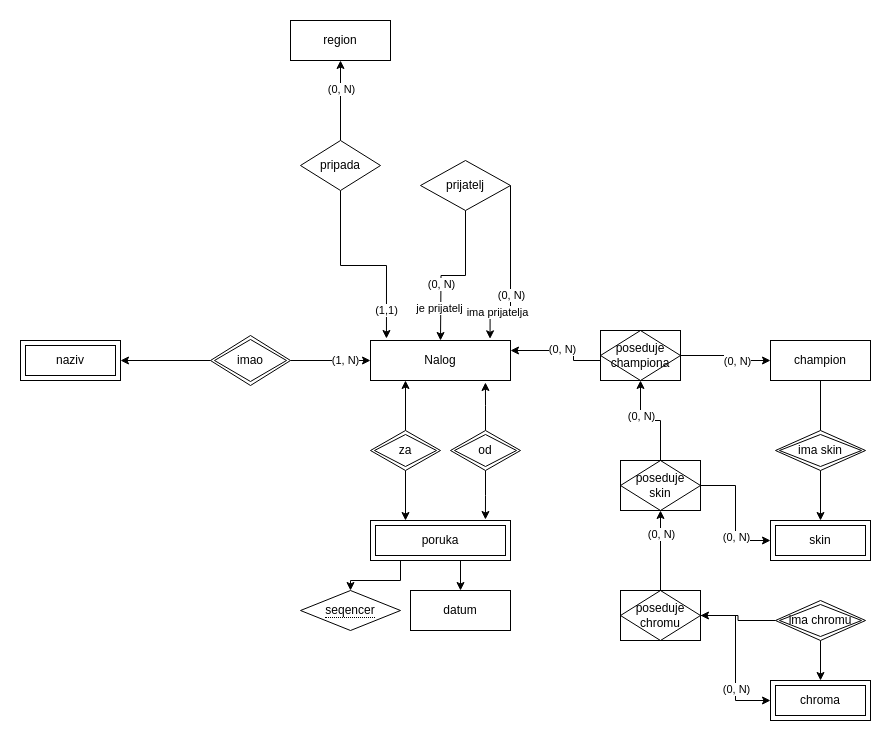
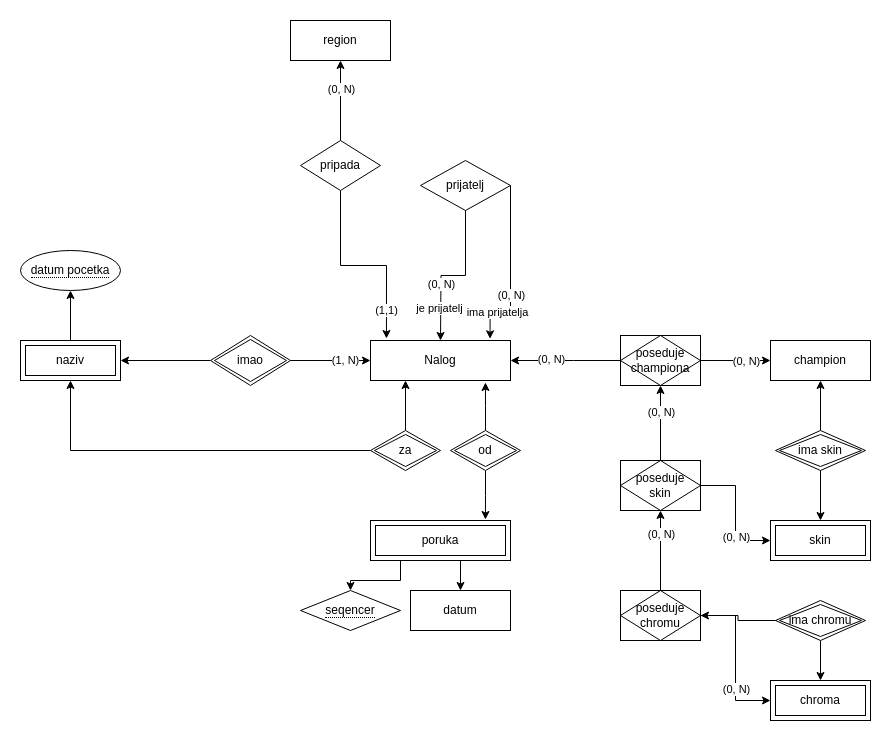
none -> (71, 271)
none -> (71, 319)
(641, 356) -> (661, 361)
(821, 386) -> (821, 388)
(406, 492) -> (190, 451)
